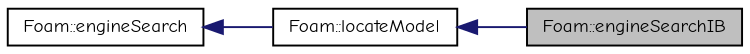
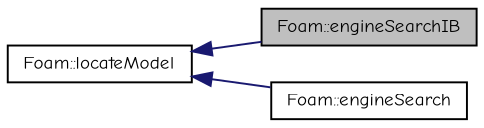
(248, 27) -> (241, 83)
